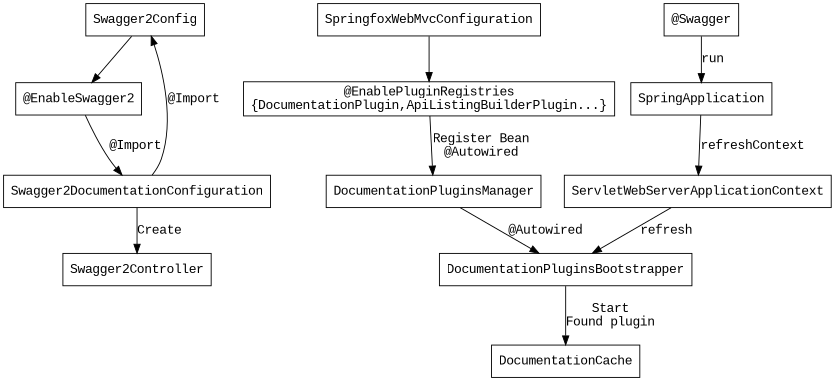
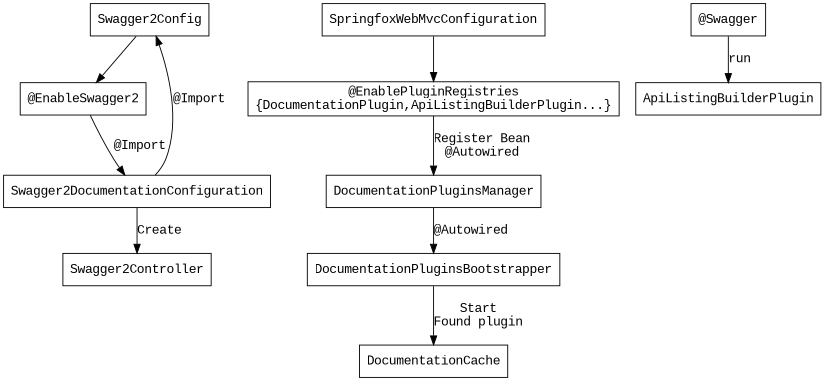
(701, 99) -> (728, 99)
(698, 191) -> none
